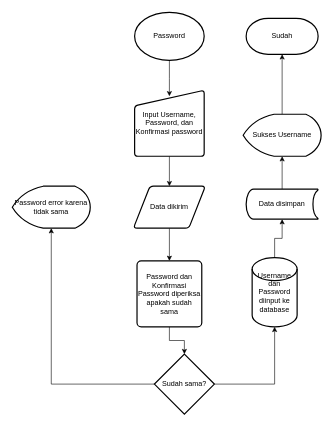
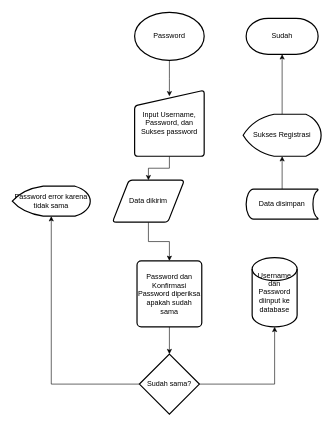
(170, 123) -> (170, 123)
(282, 135) -> (282, 135)
(51, 207) -> (51, 201)
(170, 207) -> (149, 201)
(275, 244) -> none
(185, 384) -> (170, 384)
